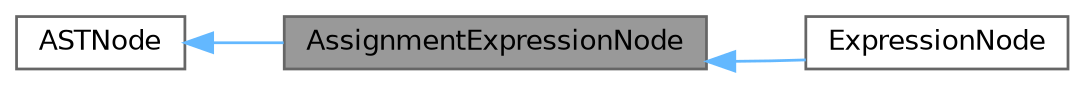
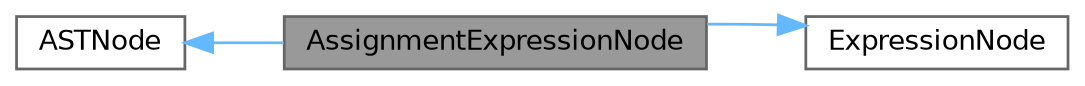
(770, 61) -> (742, 24)
